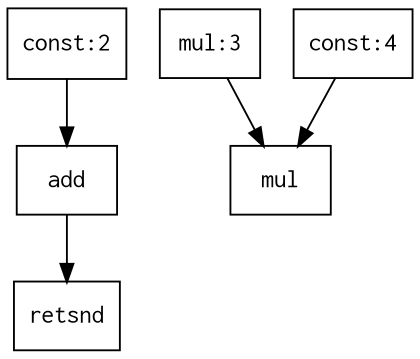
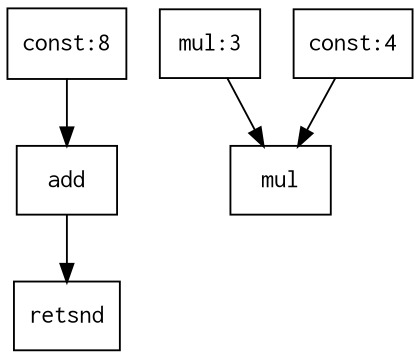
(67, 44) -> (67, 44)
